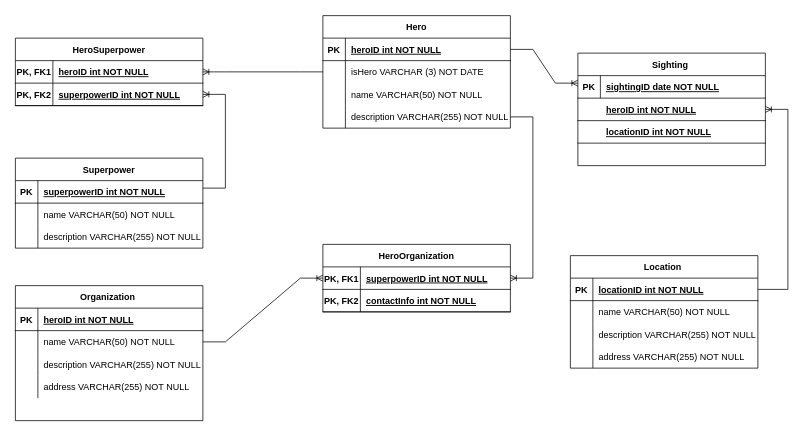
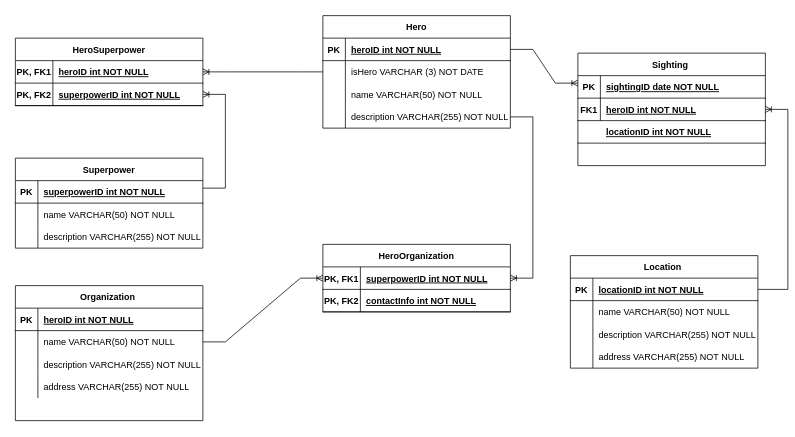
none -> (589, 109)
